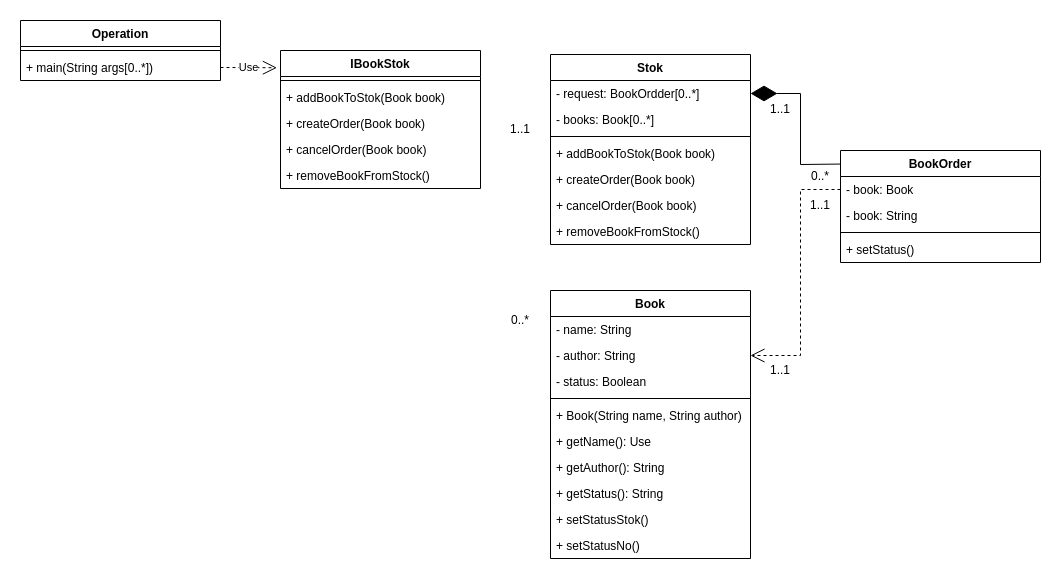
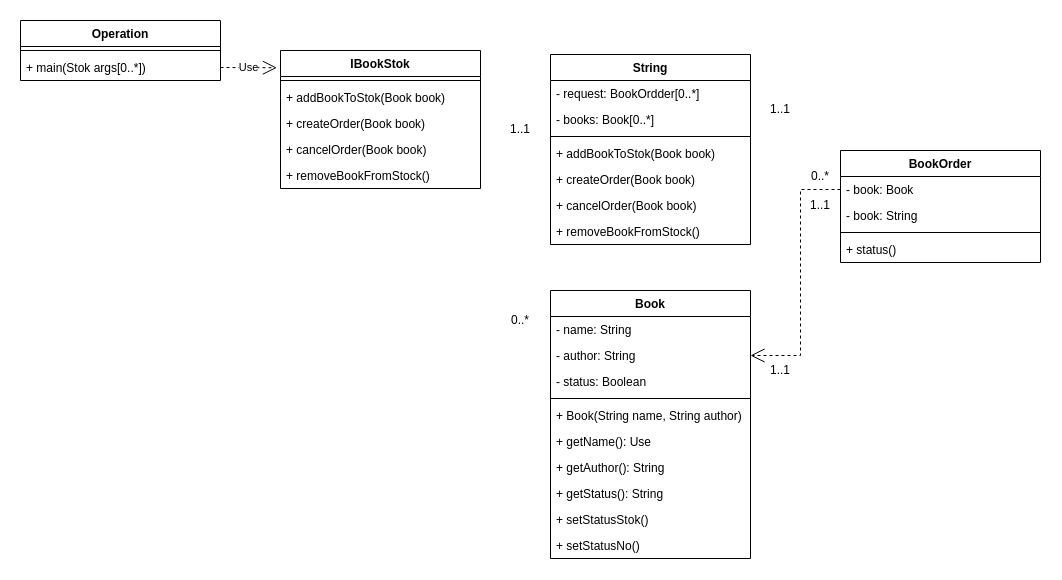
(101, 69) -> (96, 69)
(651, 69) -> (651, 69)
(801, 138) -> none
(889, 251) -> (879, 251)
